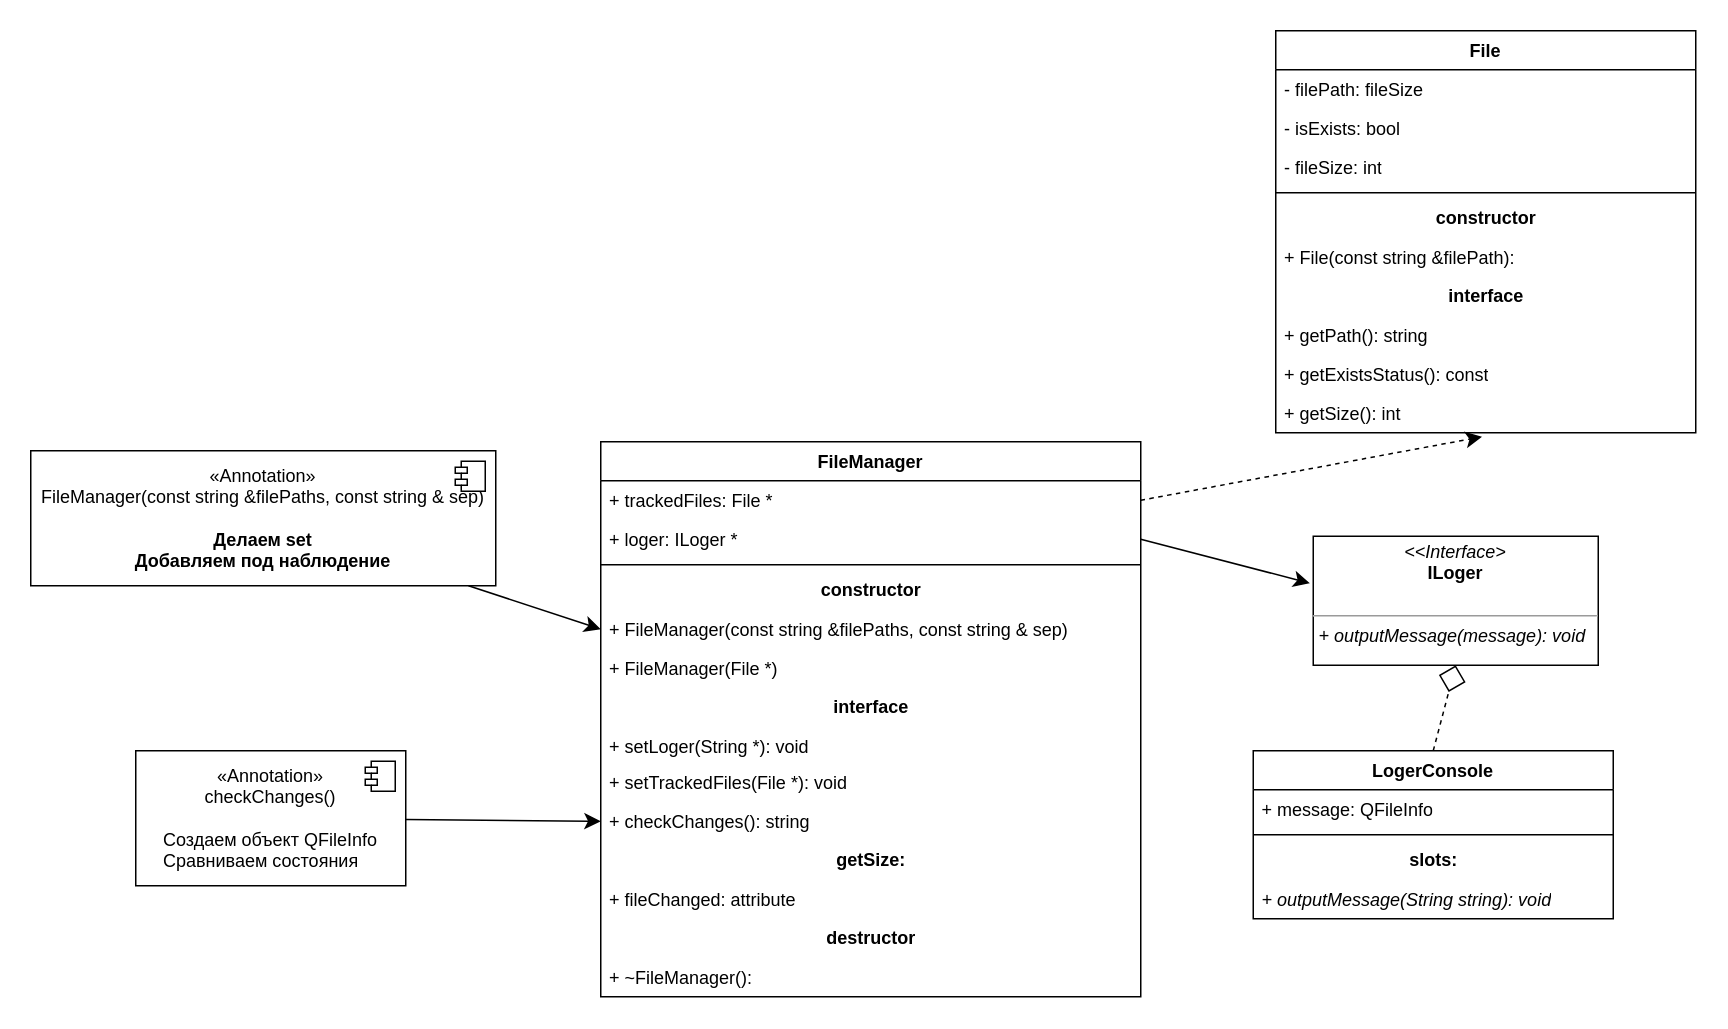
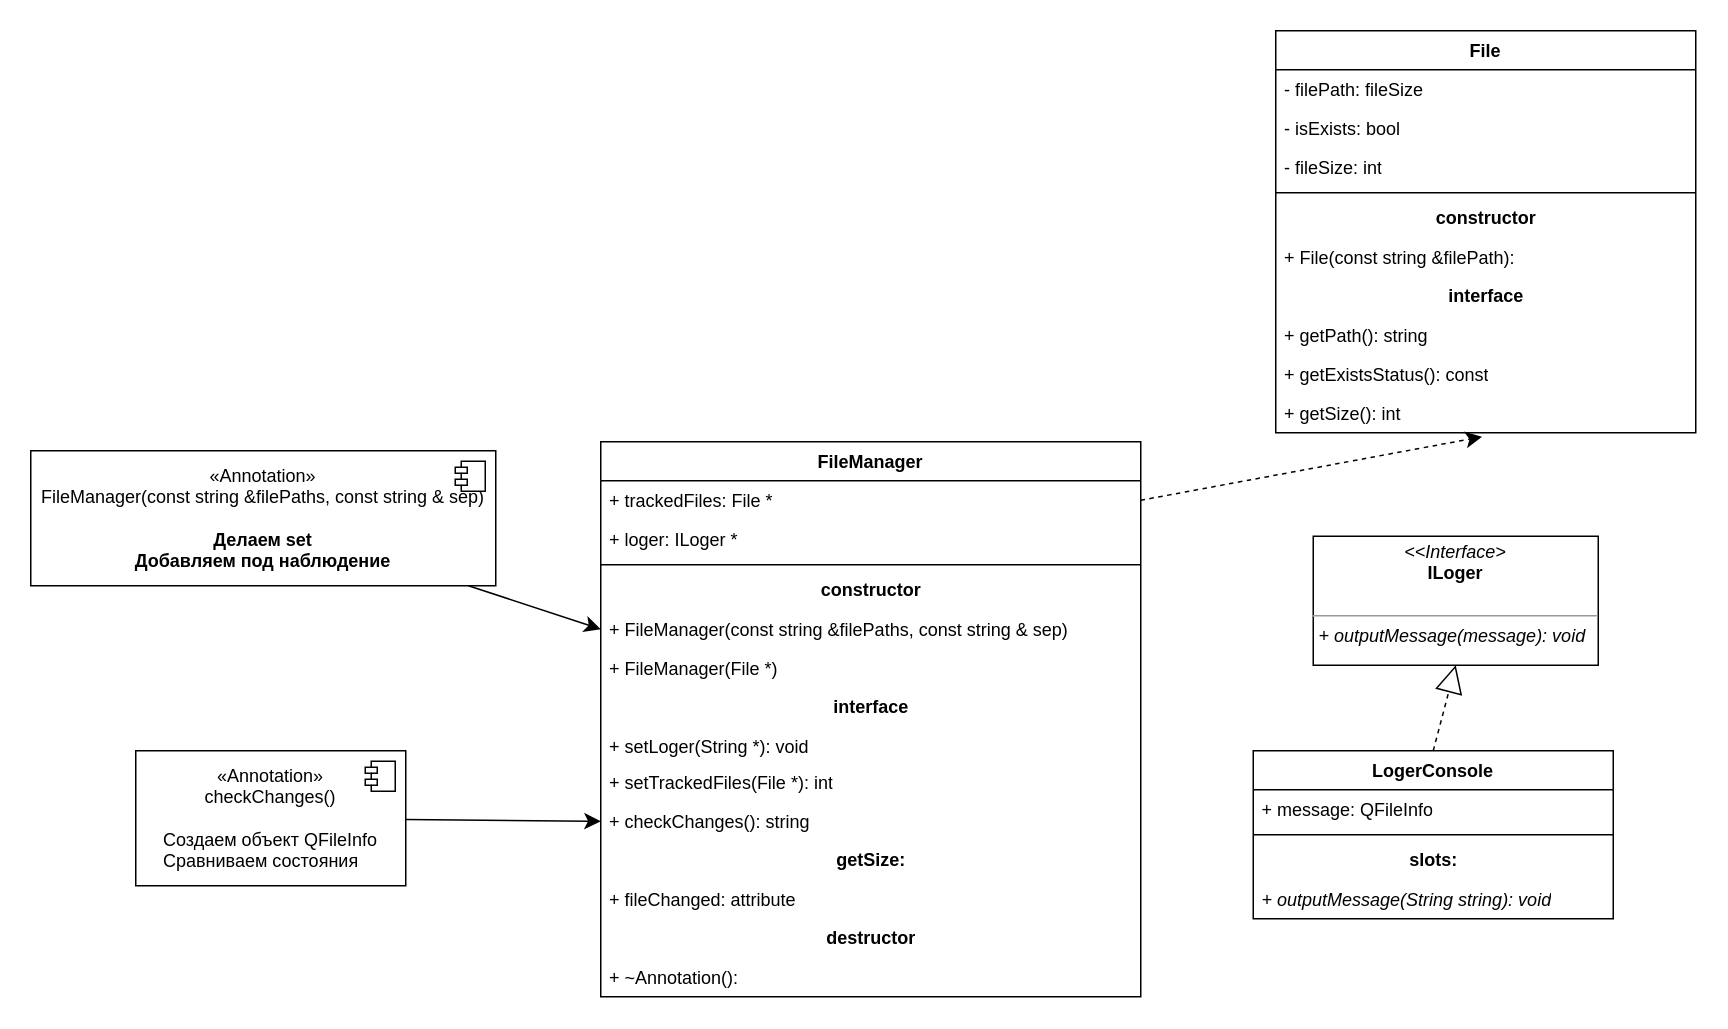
(1221, 560) -> none
(1448, 693) -> (1448, 693)
(745, 784) -> (740, 784)
(686, 979) -> (683, 979)
